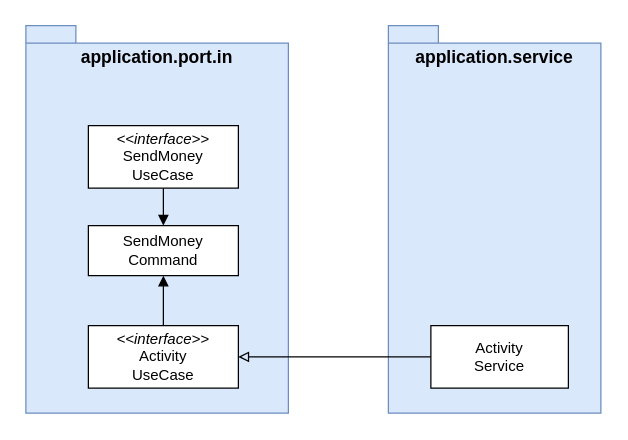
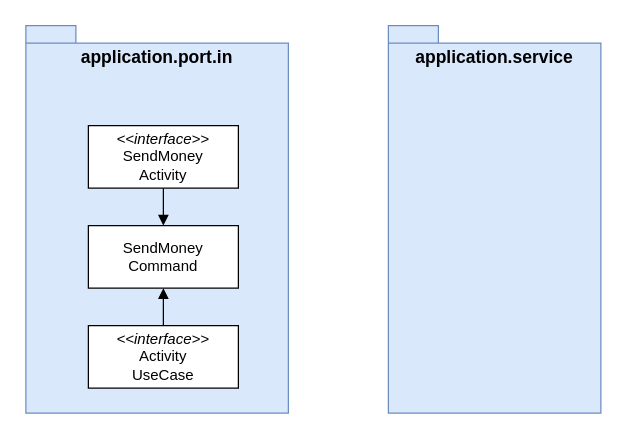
(163, 157) -> (163, 157)
(163, 251) -> (163, 257)
(339, 357) -> none
(499, 357) -> none
